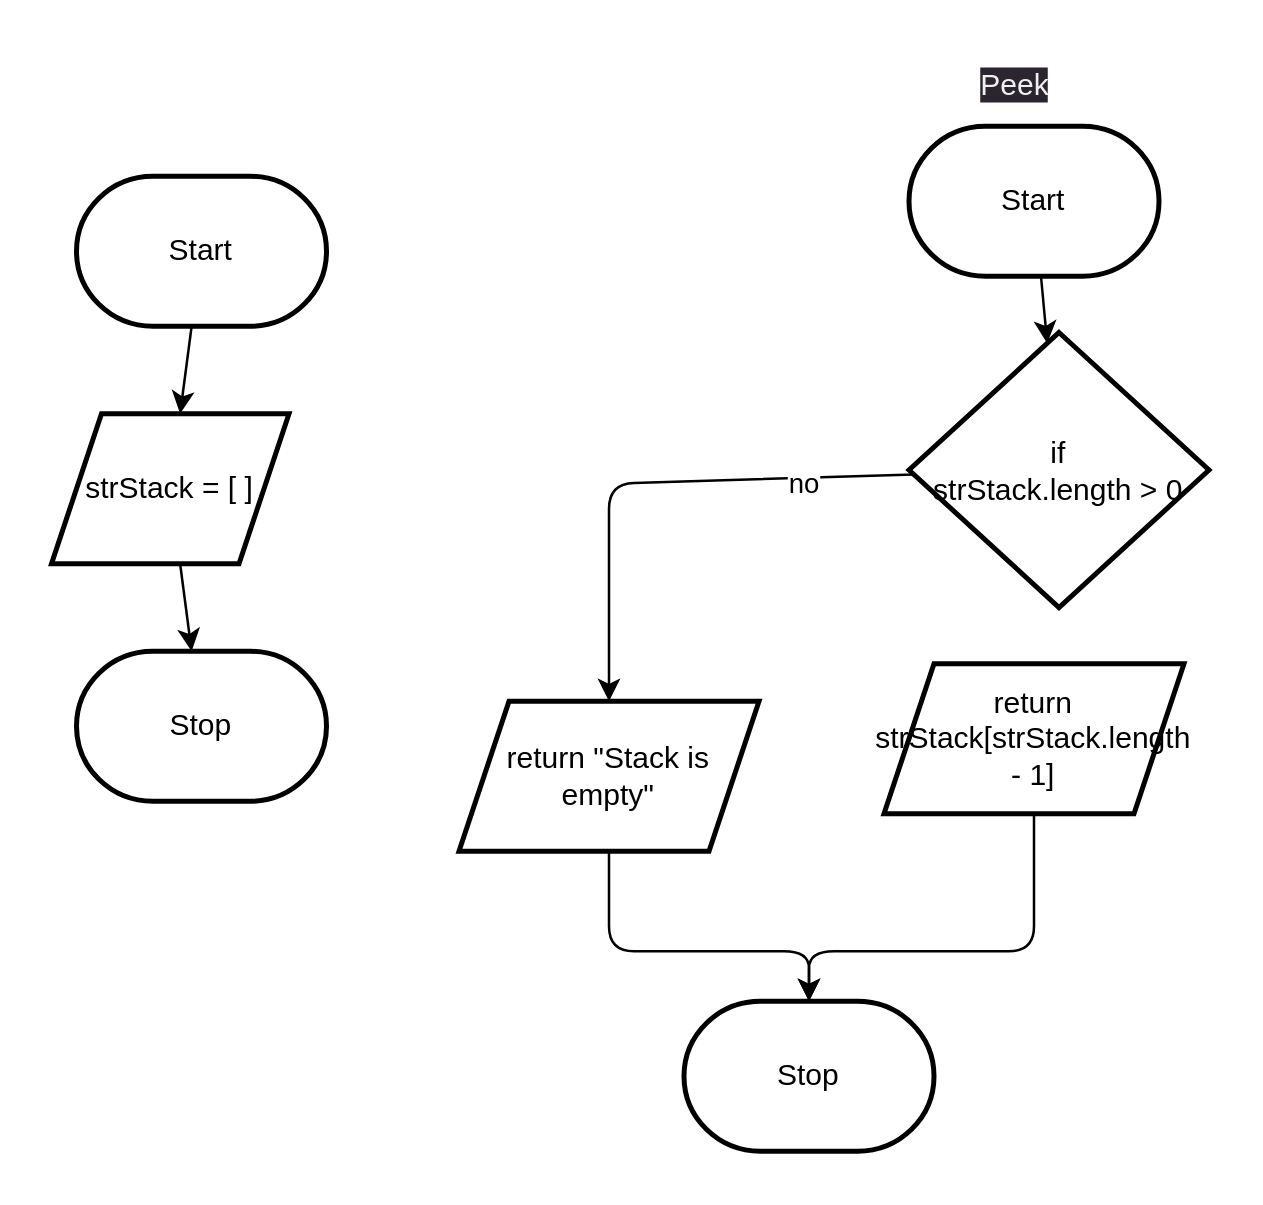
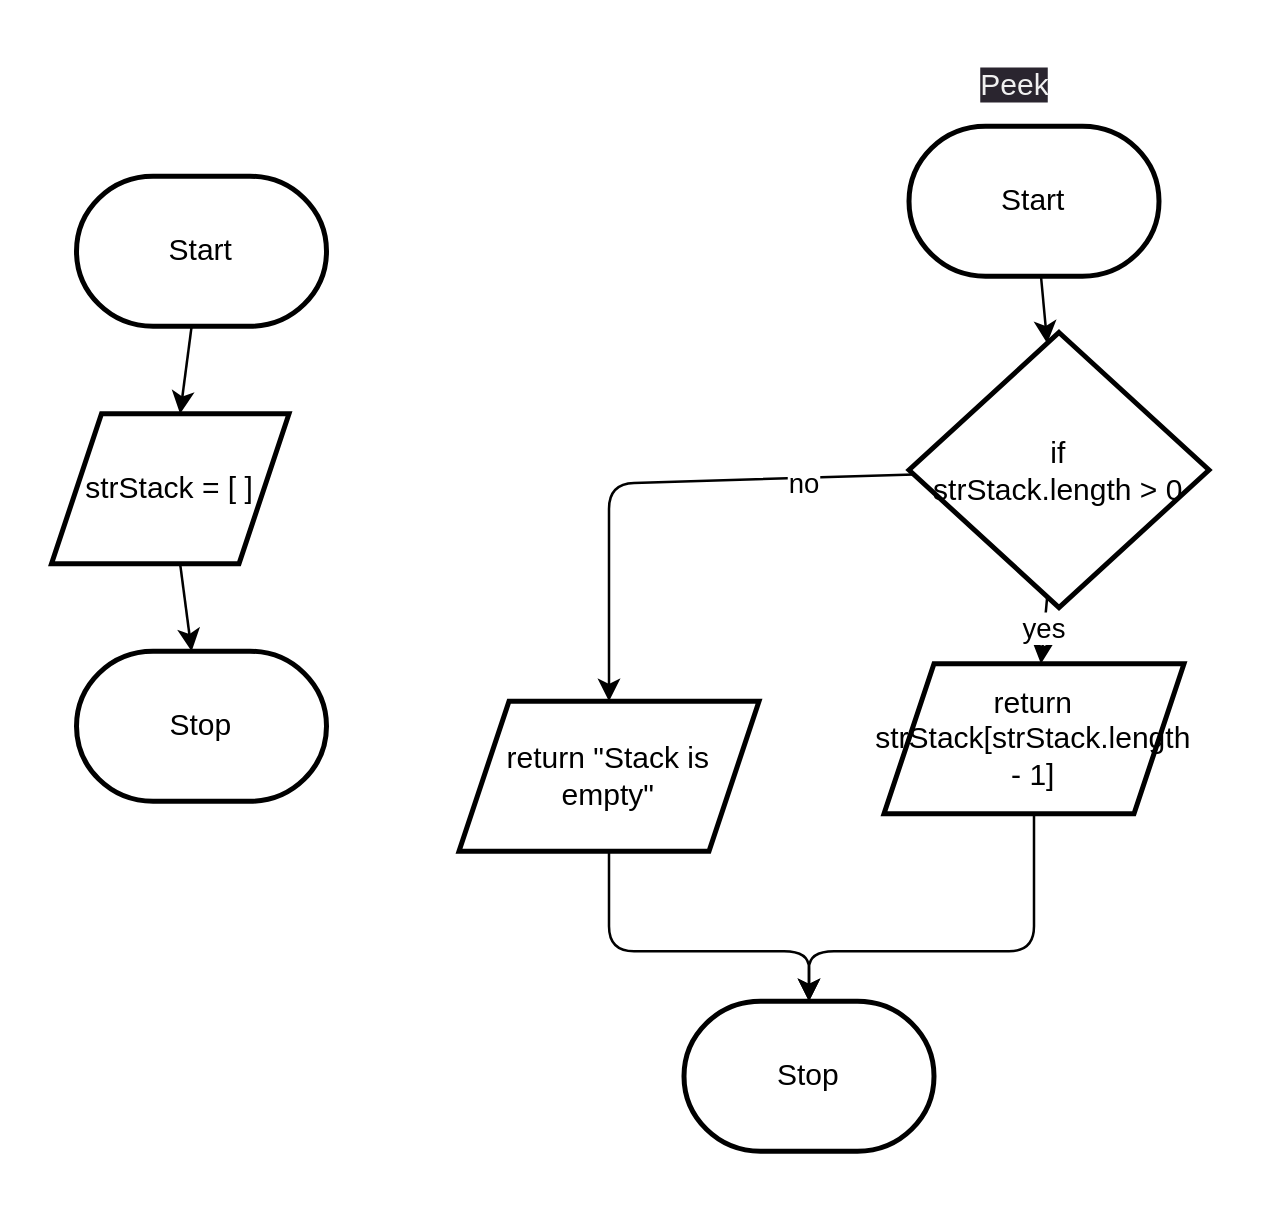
none -> (1044, 634)
